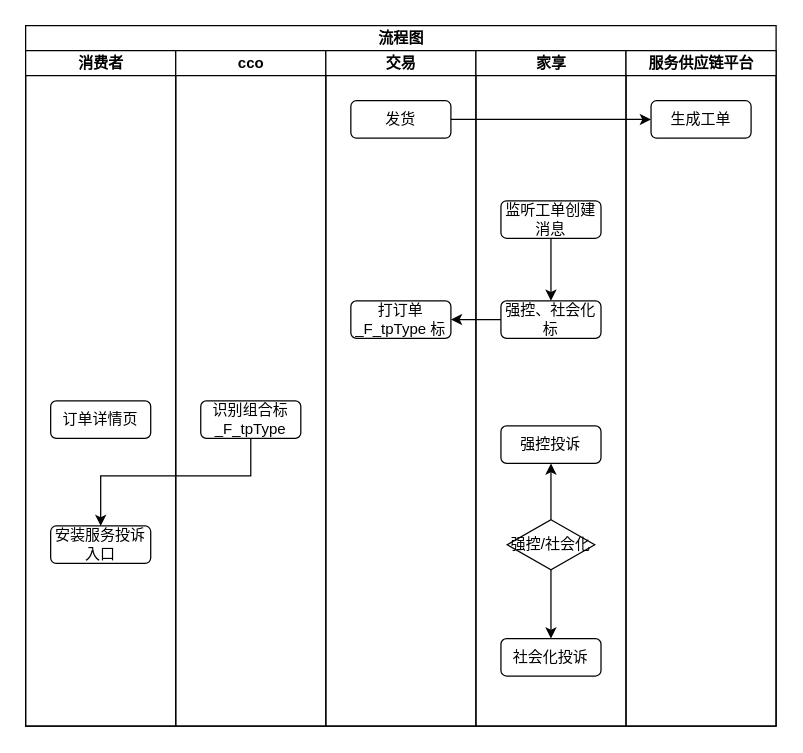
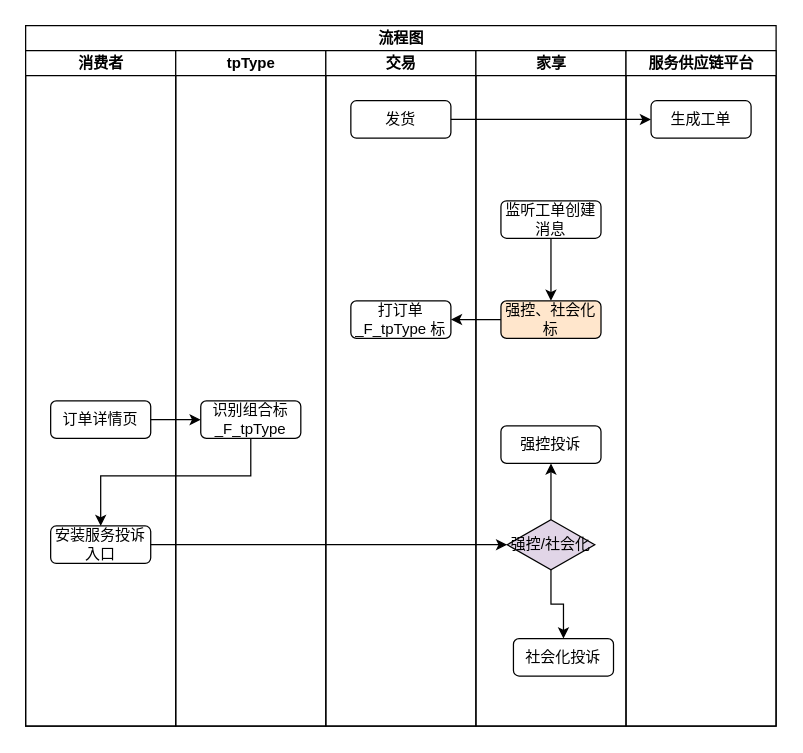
(251, 63) -> (251, 63)
(551, 319) -> (551, 319)
none -> (172, 419)
none -> (322, 544)
(551, 544) -> (551, 544)
(551, 657) -> (563, 657)
